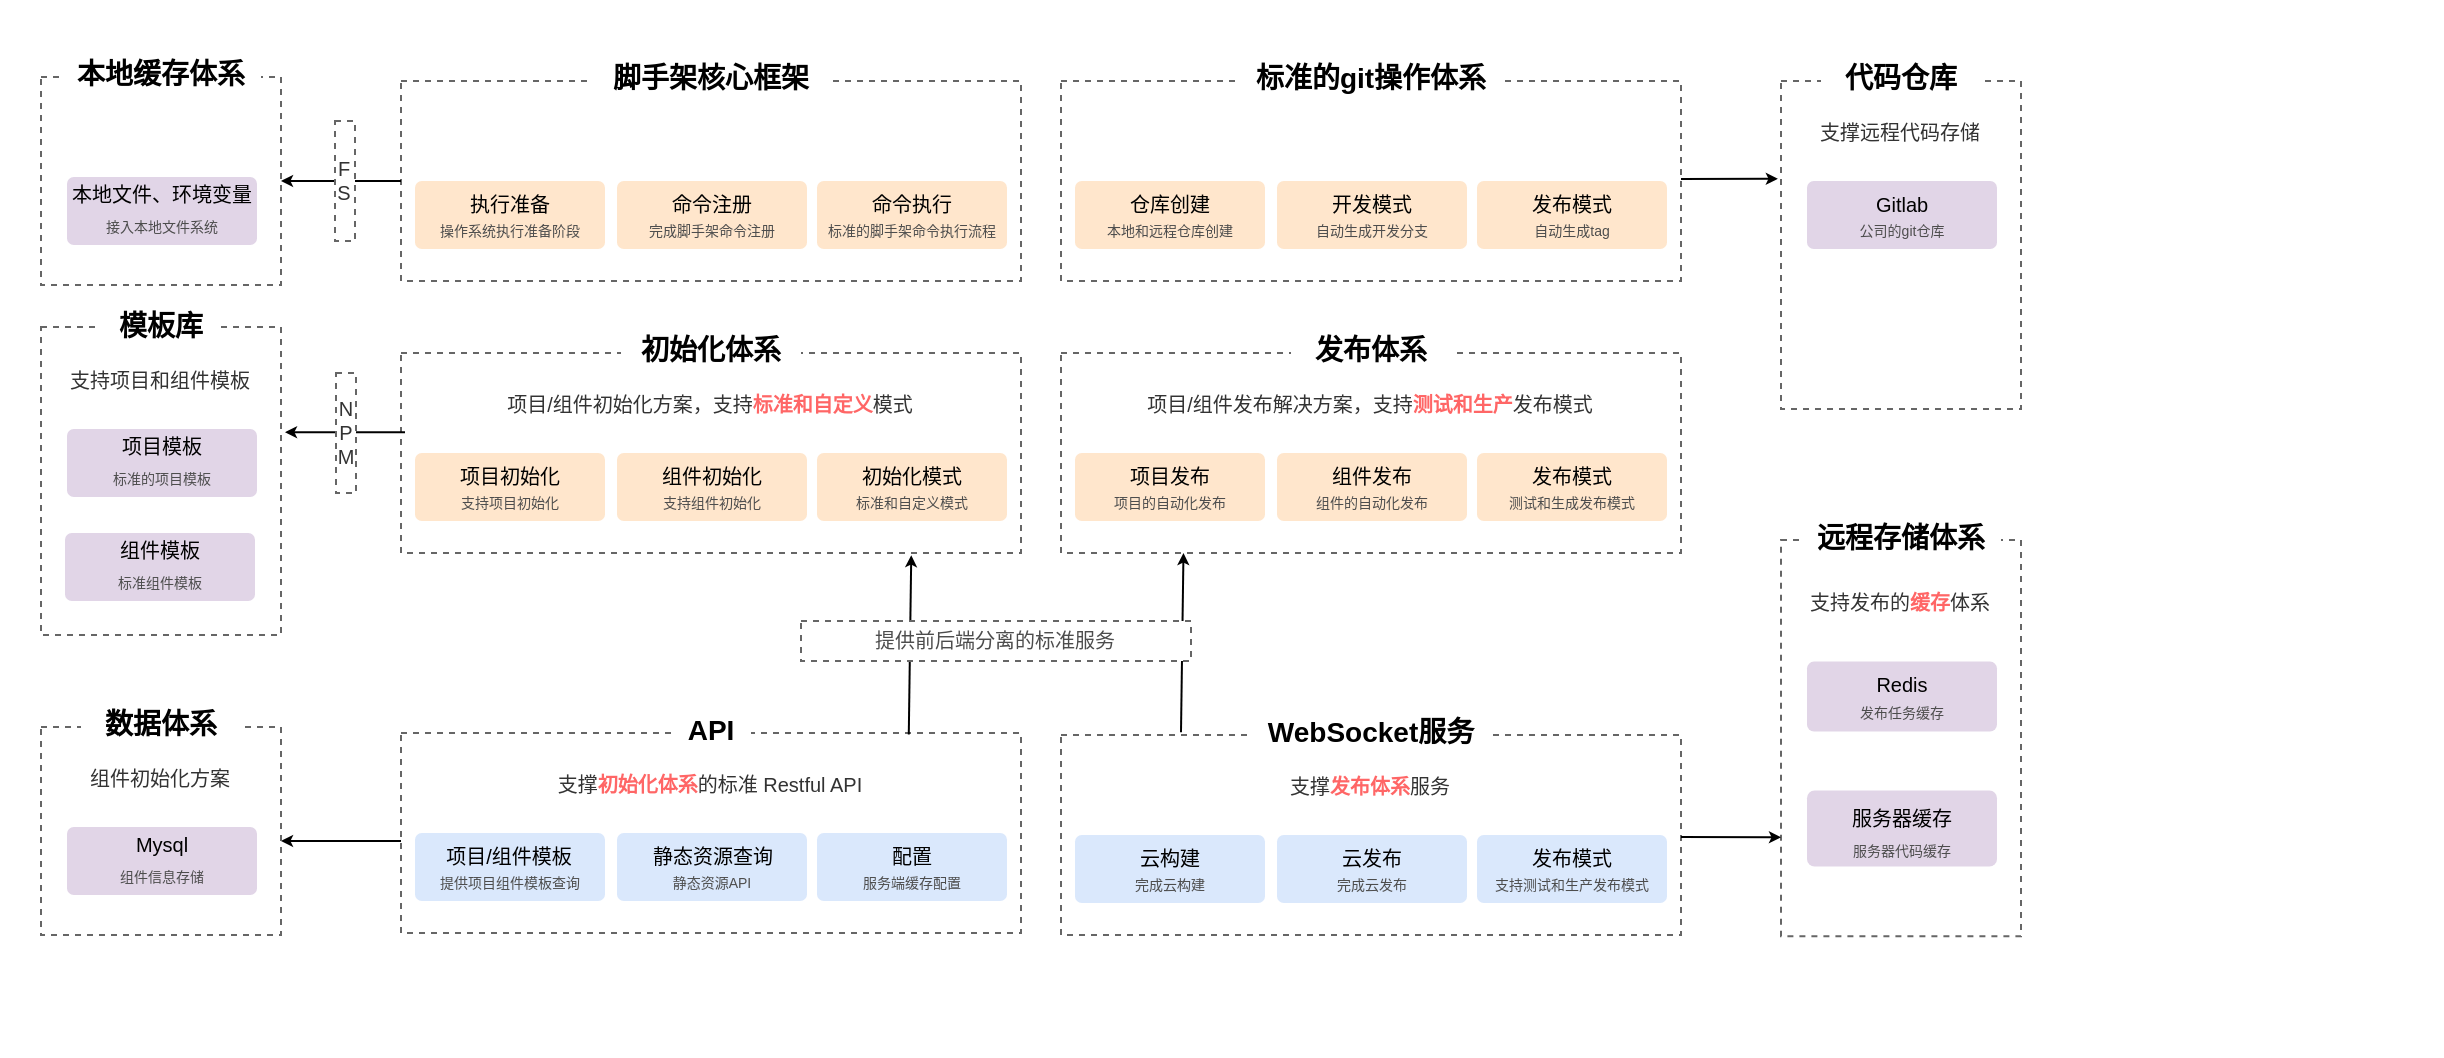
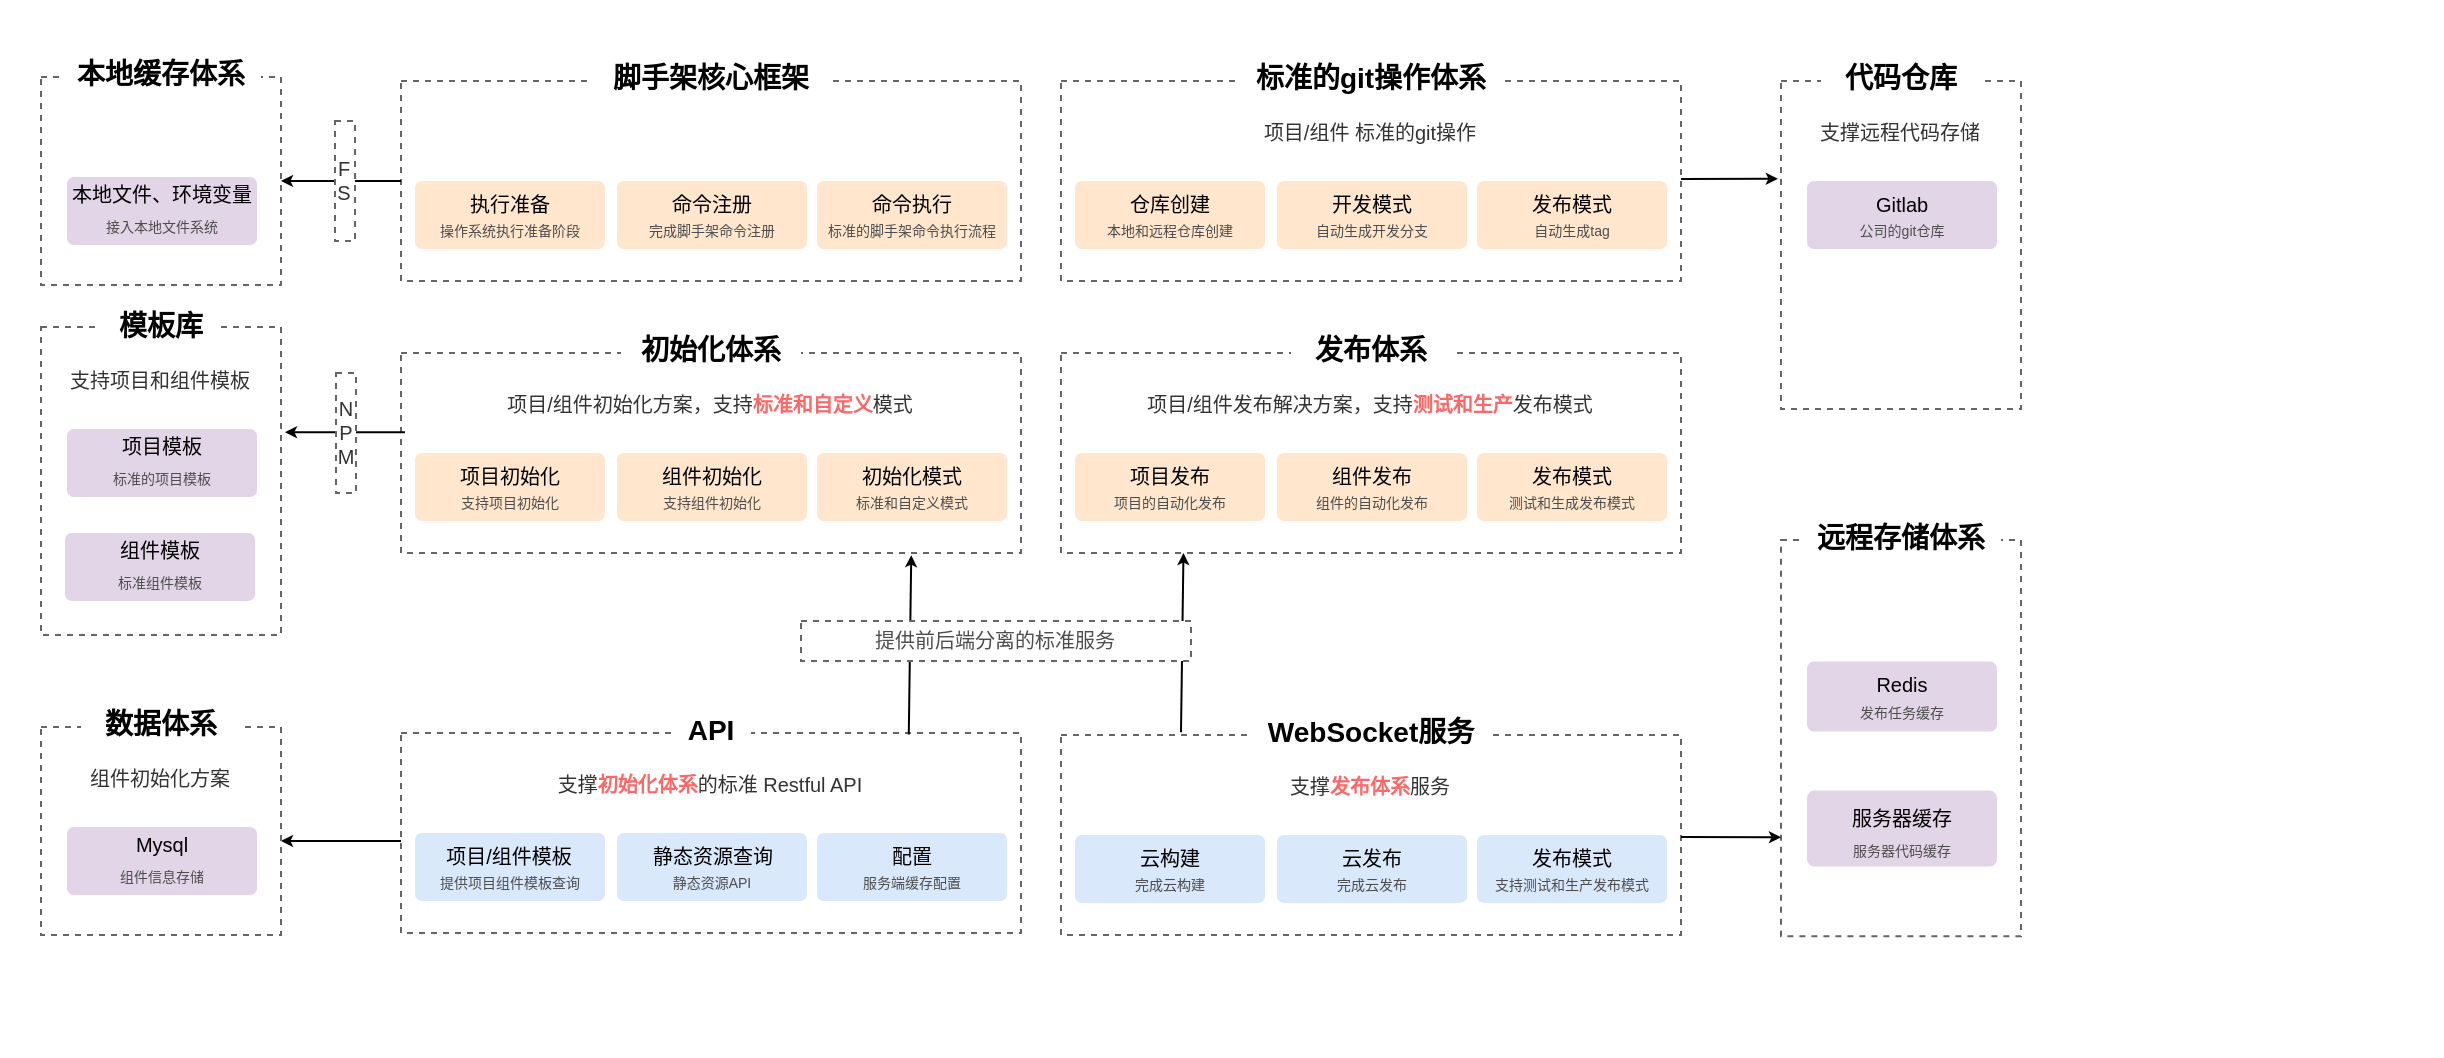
none -> (1371, 133)
(1901, 603) -> none
